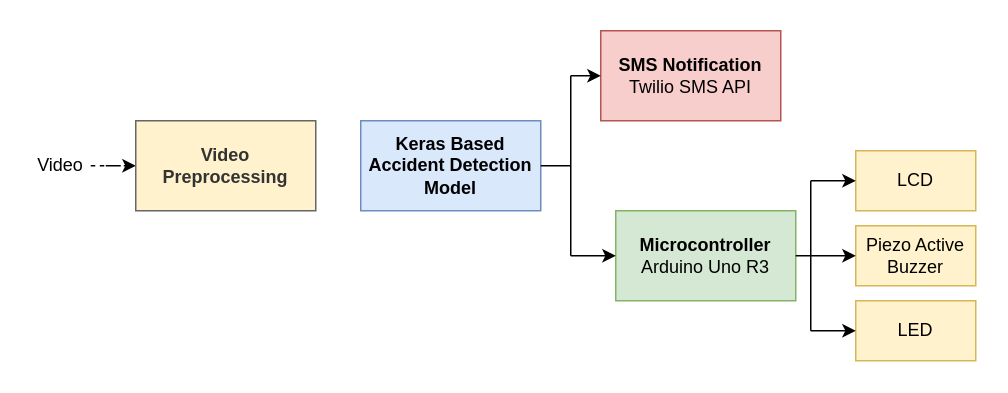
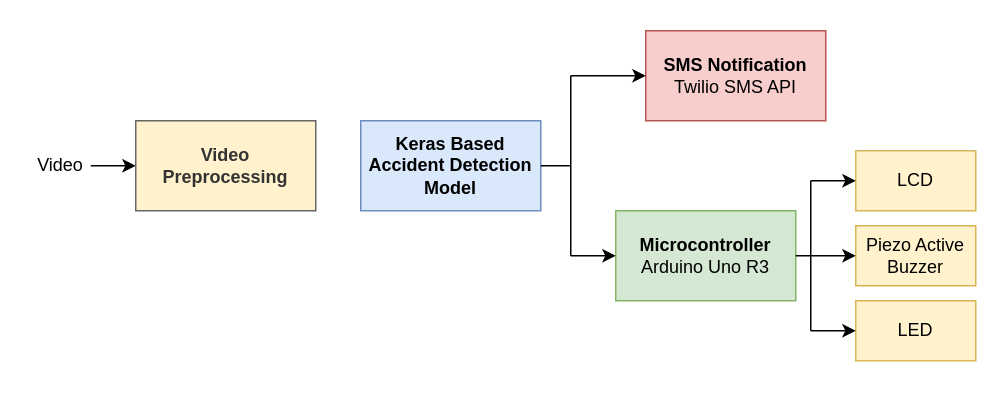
(691, 76) -> (736, 76)
(100, 166) -> (100, 166)
